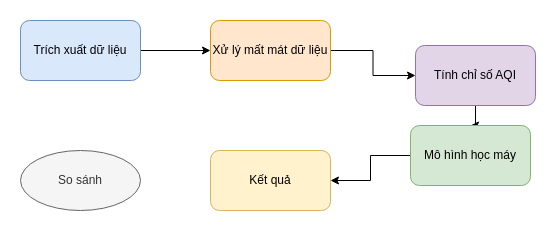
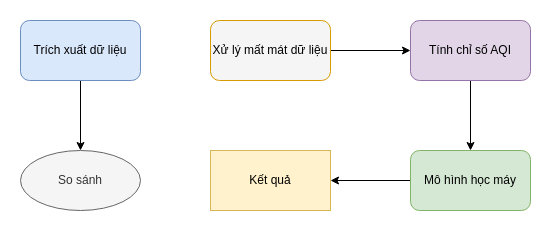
(172, 51) -> (81, 112)
(271, 51) -> (271, 51)
(476, 76) -> (471, 51)
(471, 156) -> (471, 181)
(271, 181) -> (271, 181)
